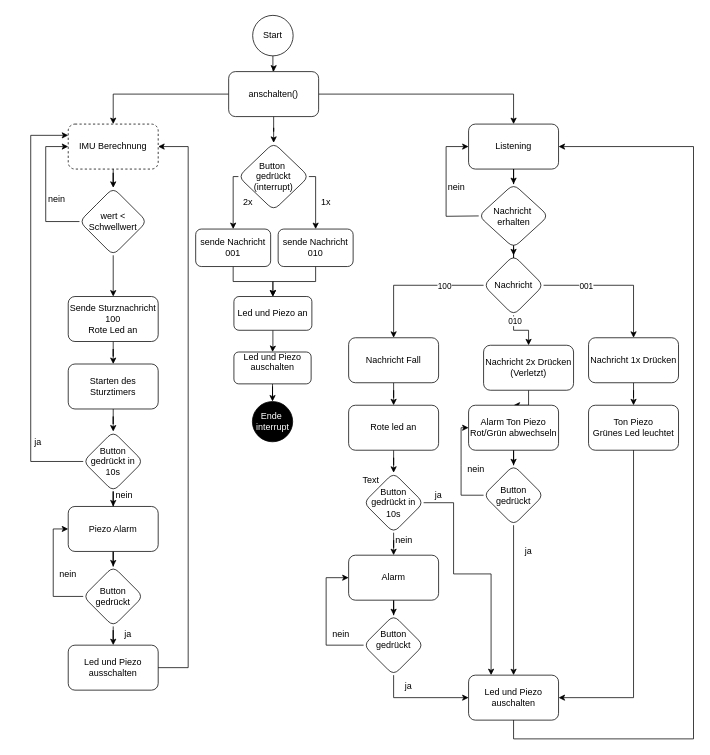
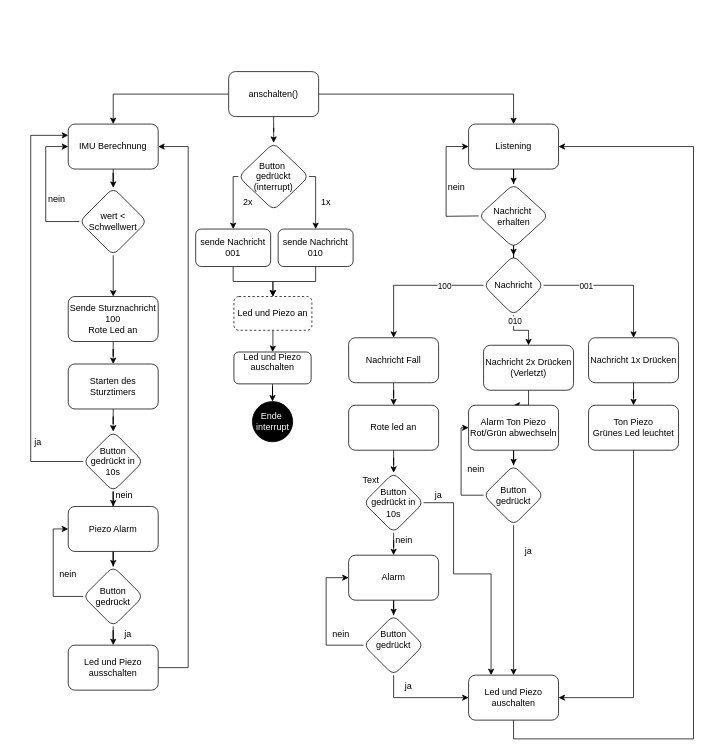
(273, 36) -> none
(273, 66) -> none
(113, 147) -> (113, 147)
(273, 314) -> (273, 314)
